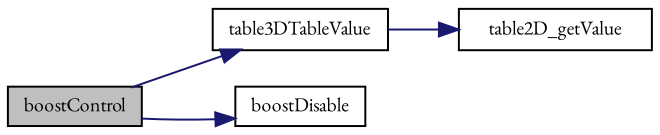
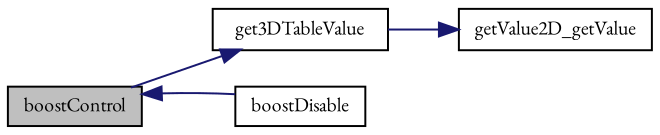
(300, 30) -> (300, 30)
(555, 30) -> (555, 30)
(179, 120) -> (199, 93)
